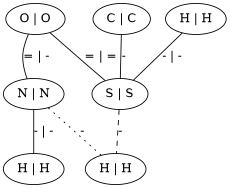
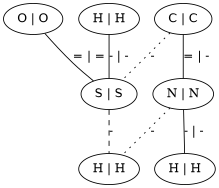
(23, 56) -> (183, 57)
(121, 57) -> (146, 57)
